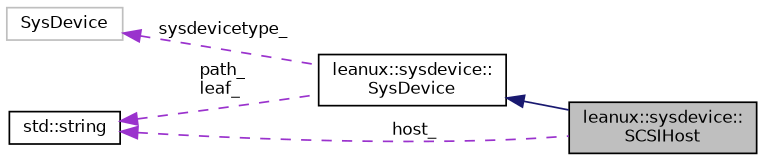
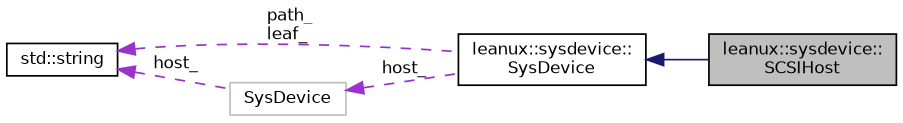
(221, 30) -> (402, 69)
(353, 141) -> (182, 81)
